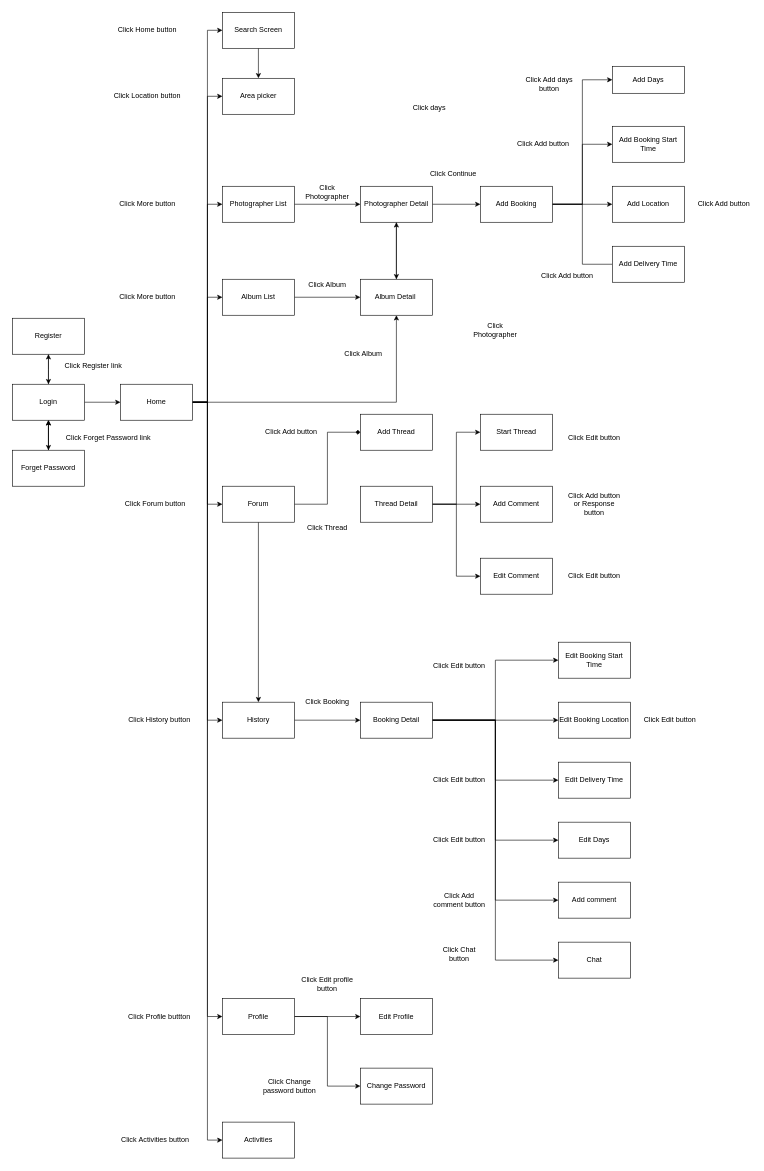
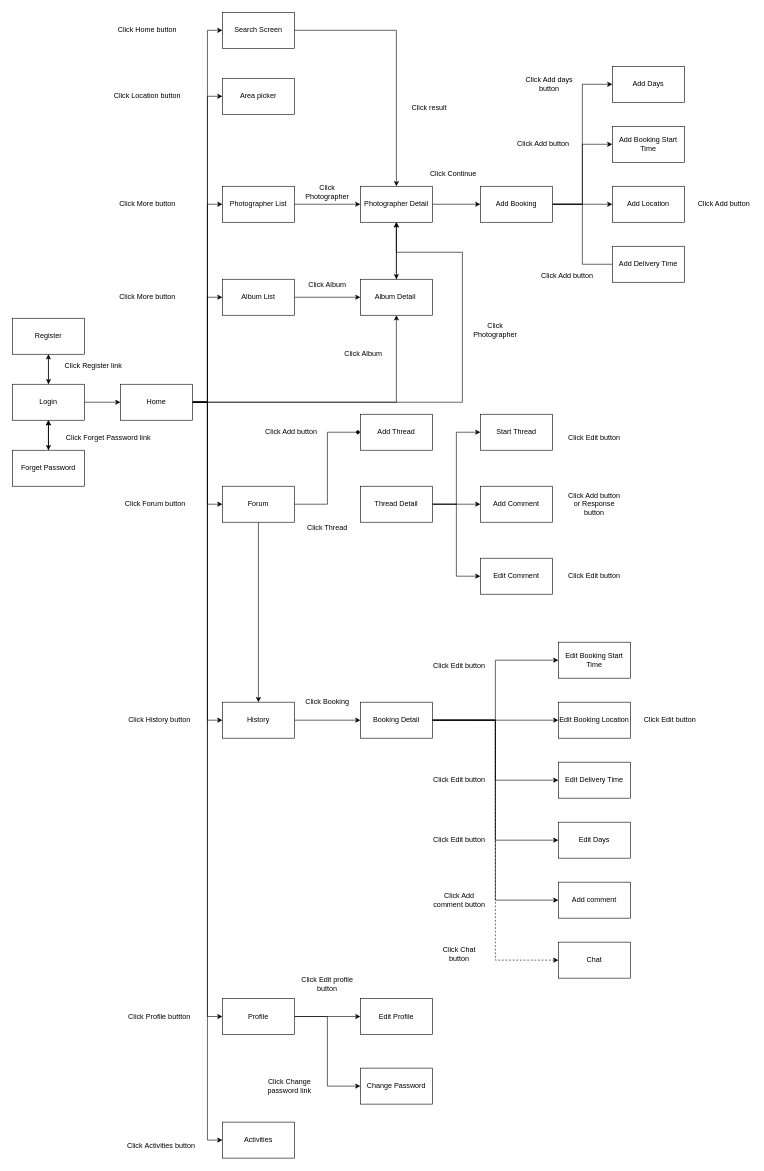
(258, 61) -> (396, 105)
(648, 80) -> (648, 84)
(429, 108) -> (429, 108)
none -> (462, 327)
(495, 960) -> (495, 960)
(290, 1086) -> (290, 1086)
(155, 1140) -> (161, 1146)
